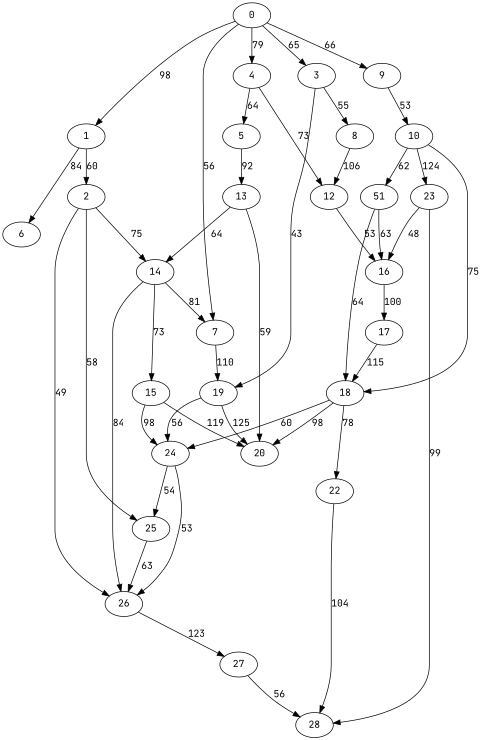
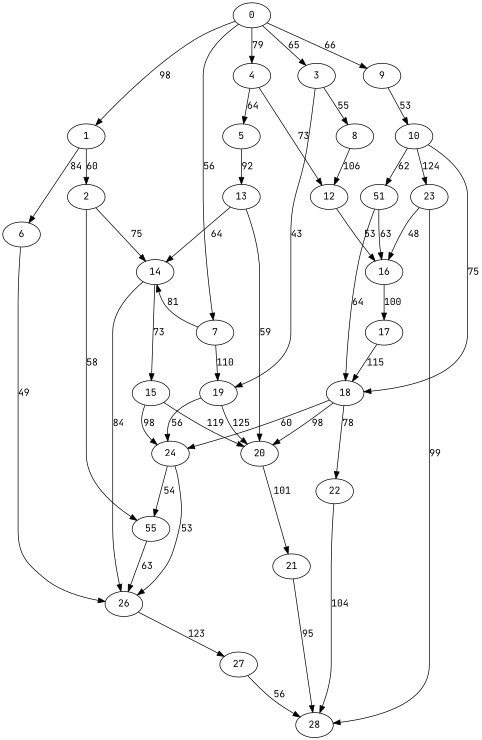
(183, 300) -> (174, 314)
(55, 408) -> (18, 447)
(151, 529) -> (151, 529)
none -> (292, 566)
